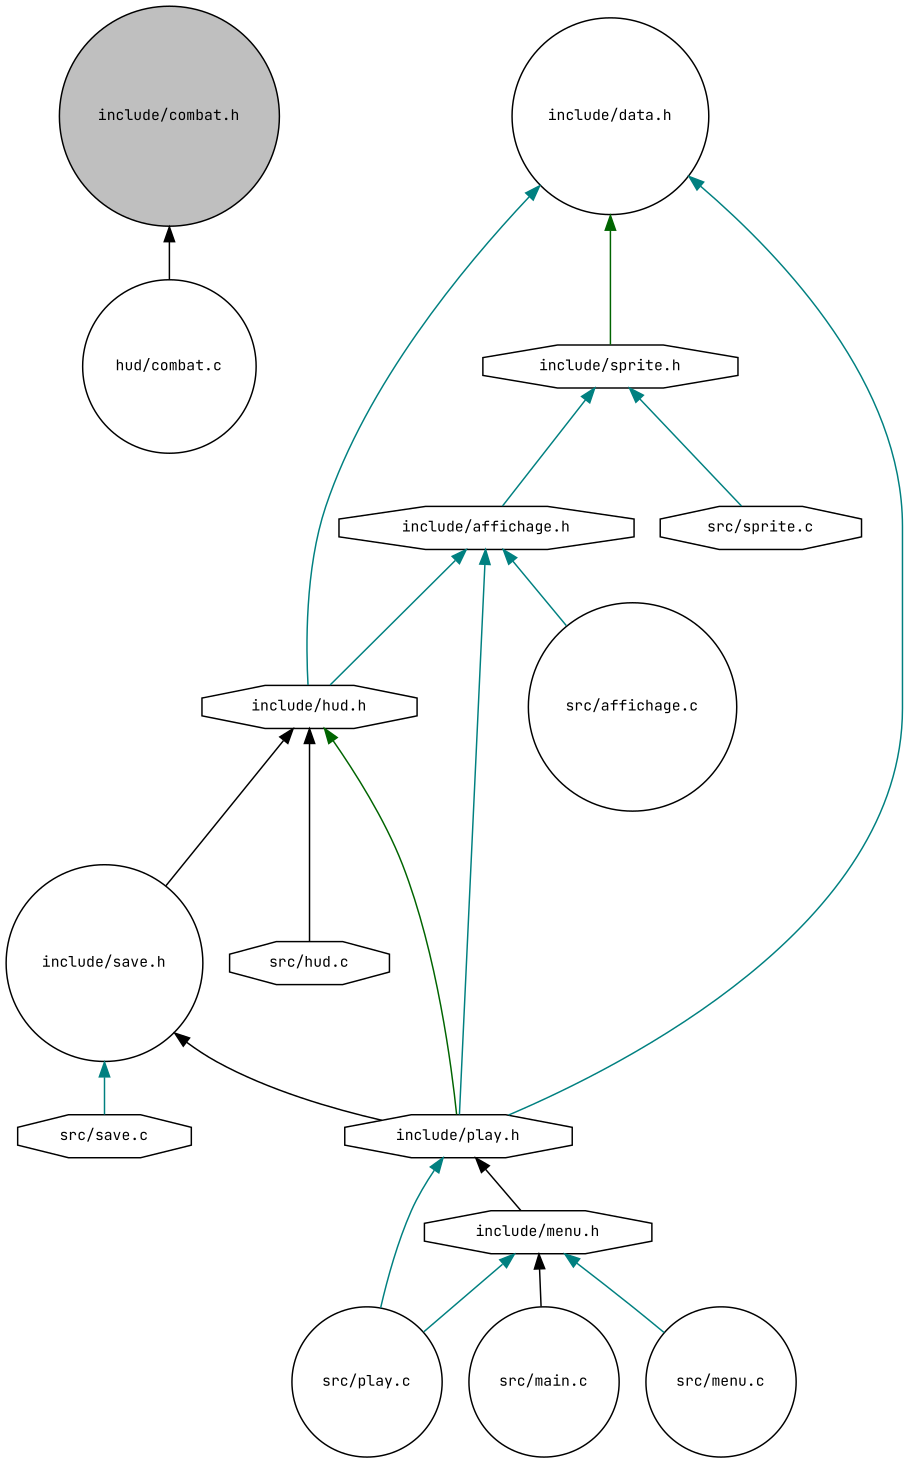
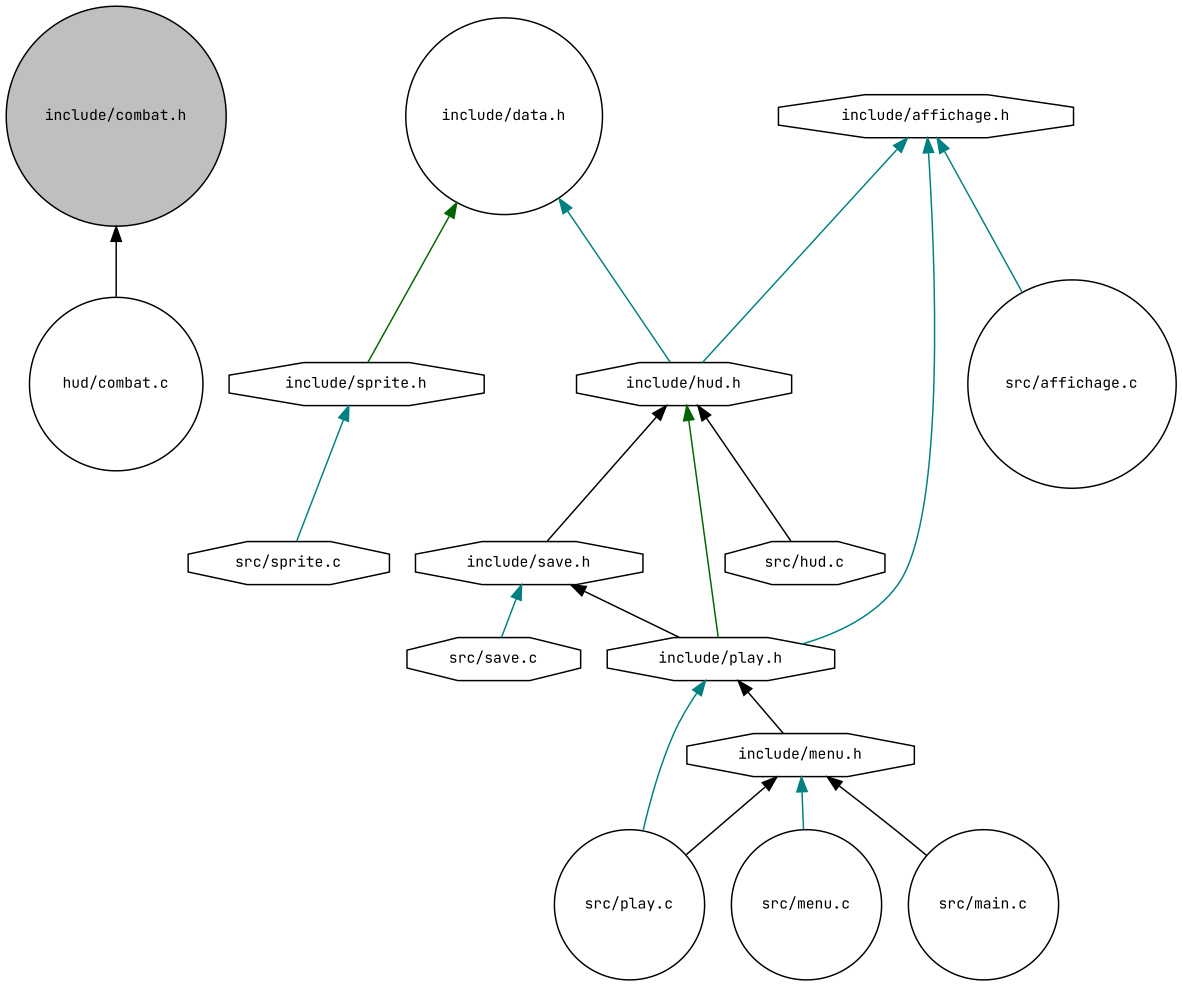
(544, 453) -> none
(902, 712) -> none
(104, 963) -> (529, 563)
(463, 1298) -> (726, 821)
